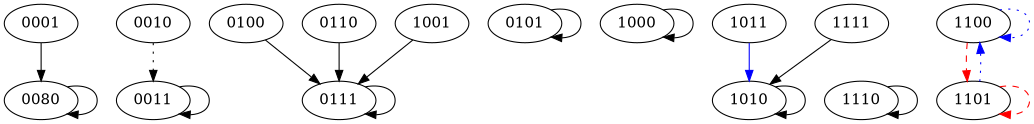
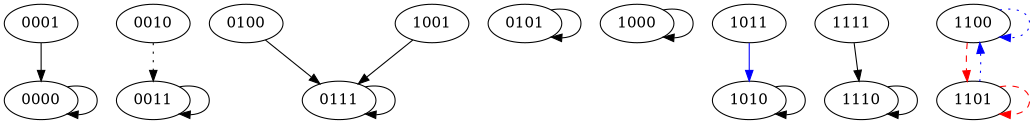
(339, 23) -> none
(805, 59) -> (856, 57)
(41, 100) -> (41, 100)
